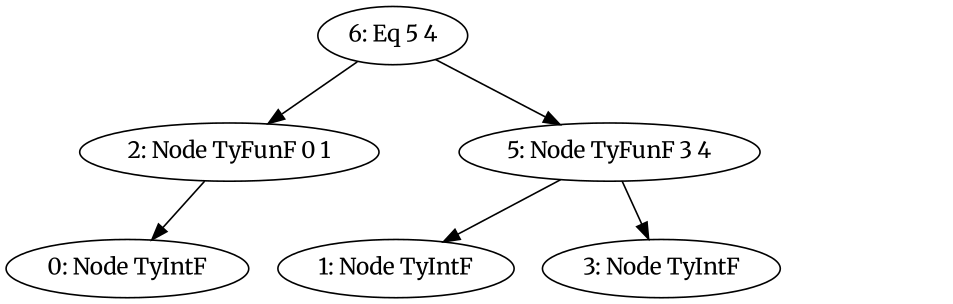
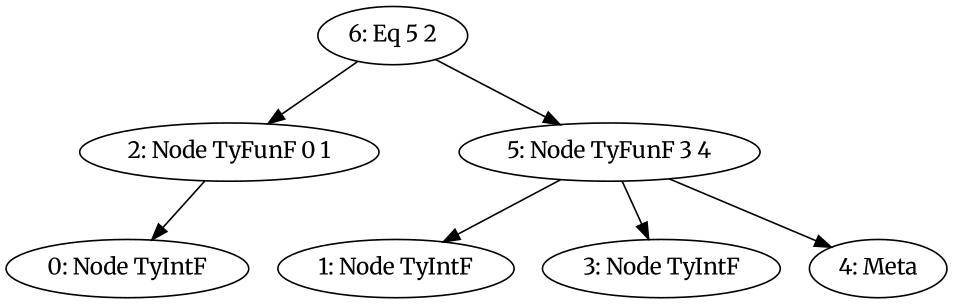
(393, 36) -> (393, 36)
none -> (878, 269)
